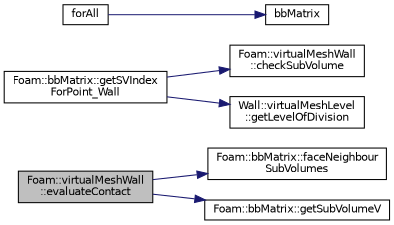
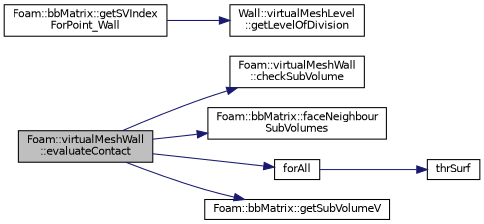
(297, 15) -> (454, 170)
(193, 74) -> (174, 109)
none -> (208, 160)
